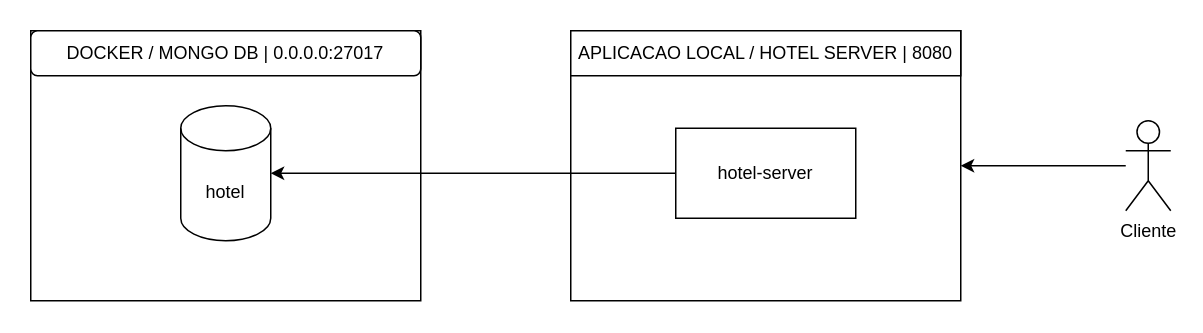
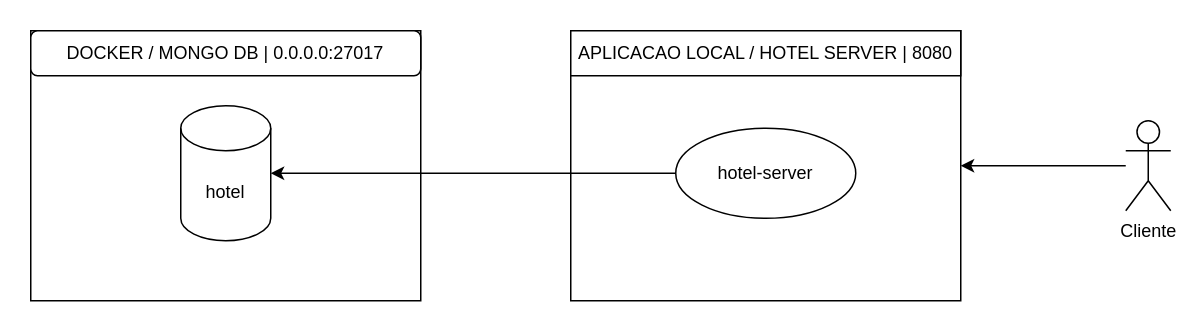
(766, 173) -> (766, 173)
